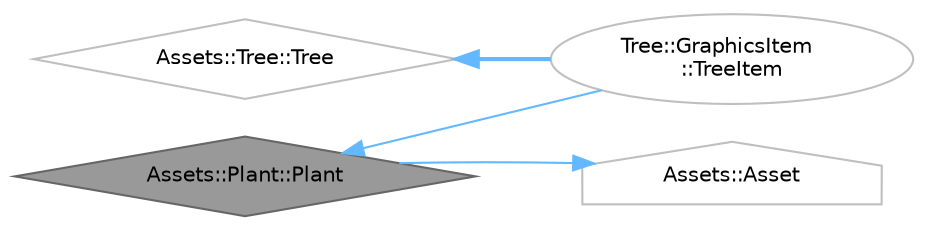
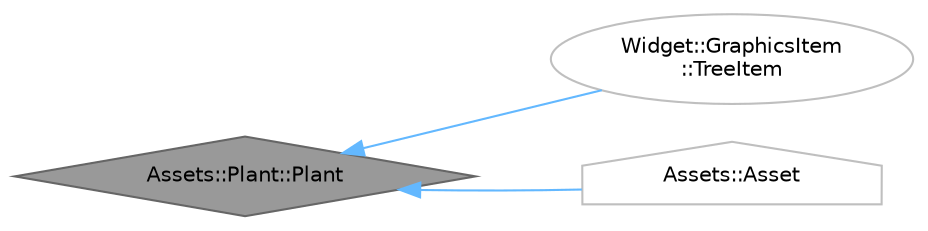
(245, 59) -> none
(732, 59) -> (732, 59)
(486, 162) -> (501, 190)
